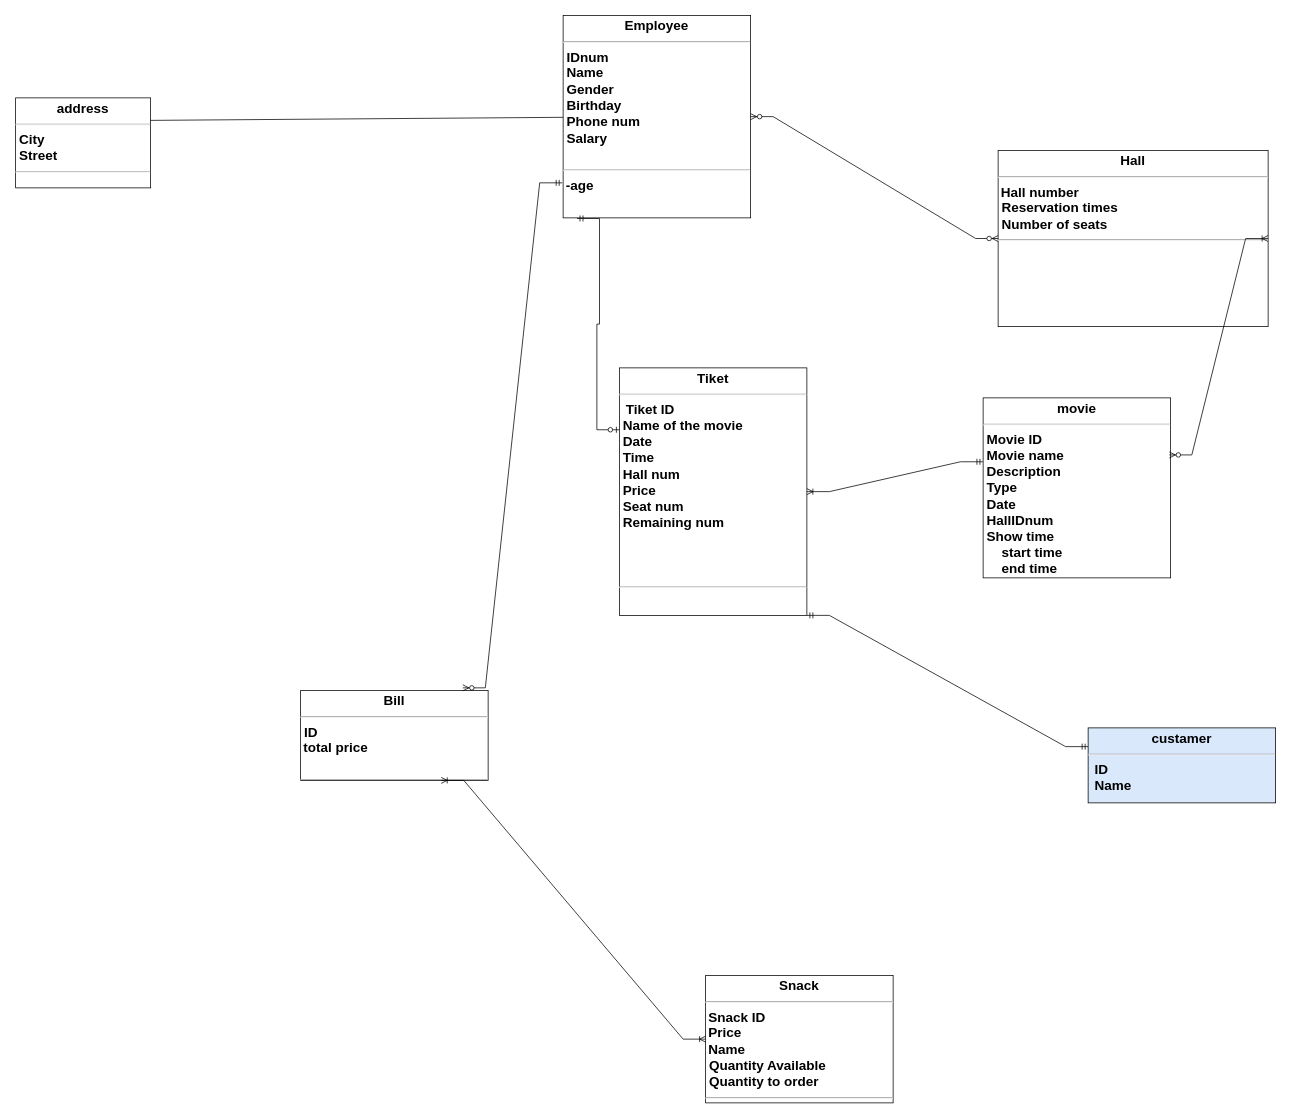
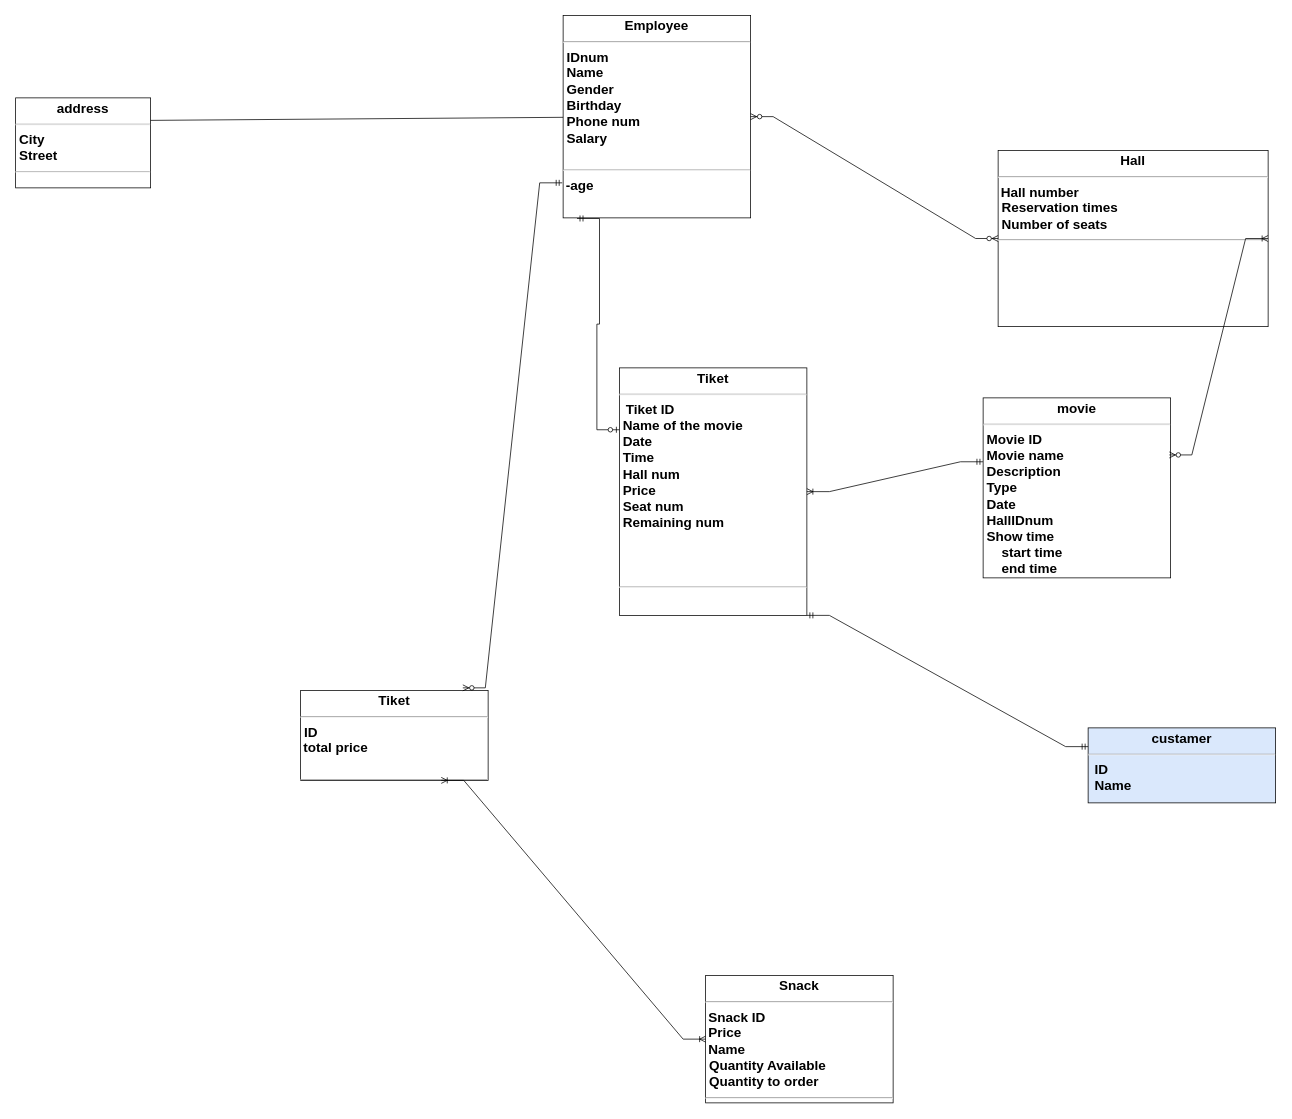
(337, 715) -> (337, 715)
